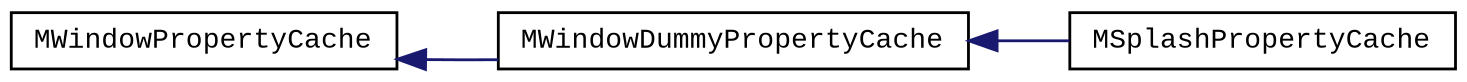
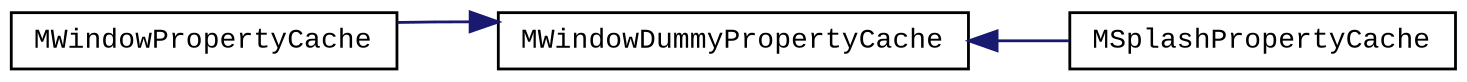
(462, 60) -> (434, 22)
